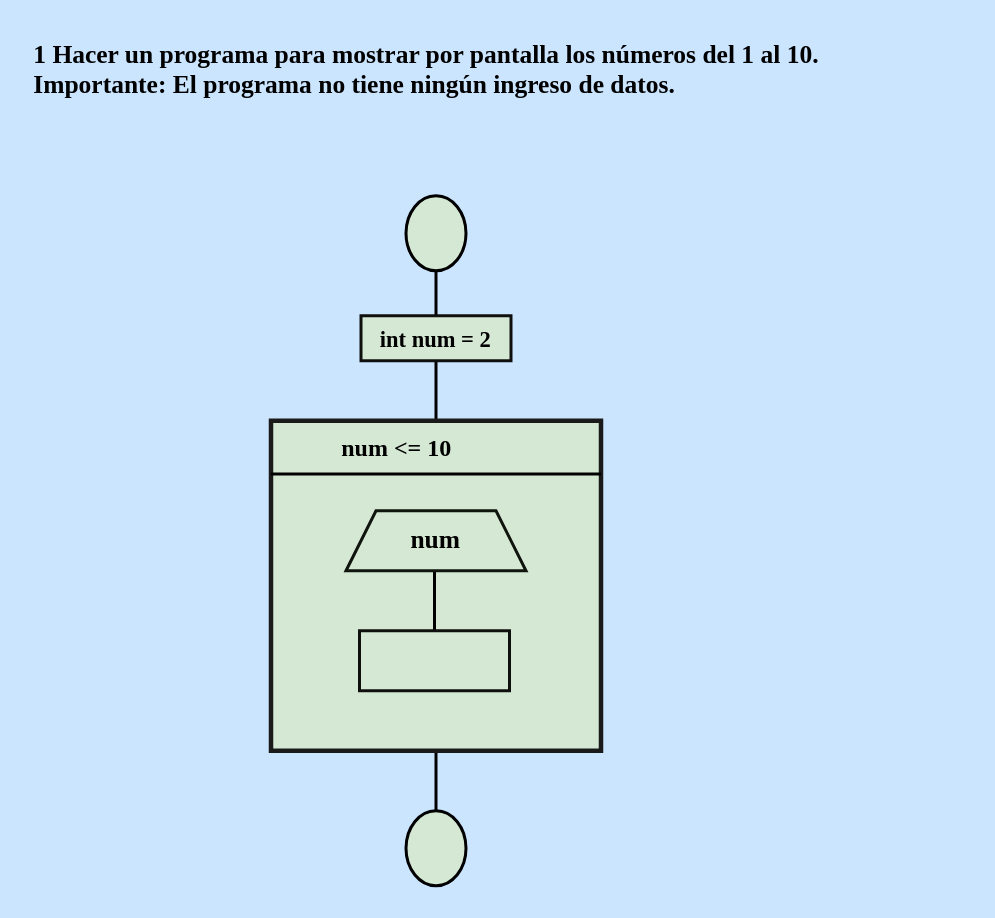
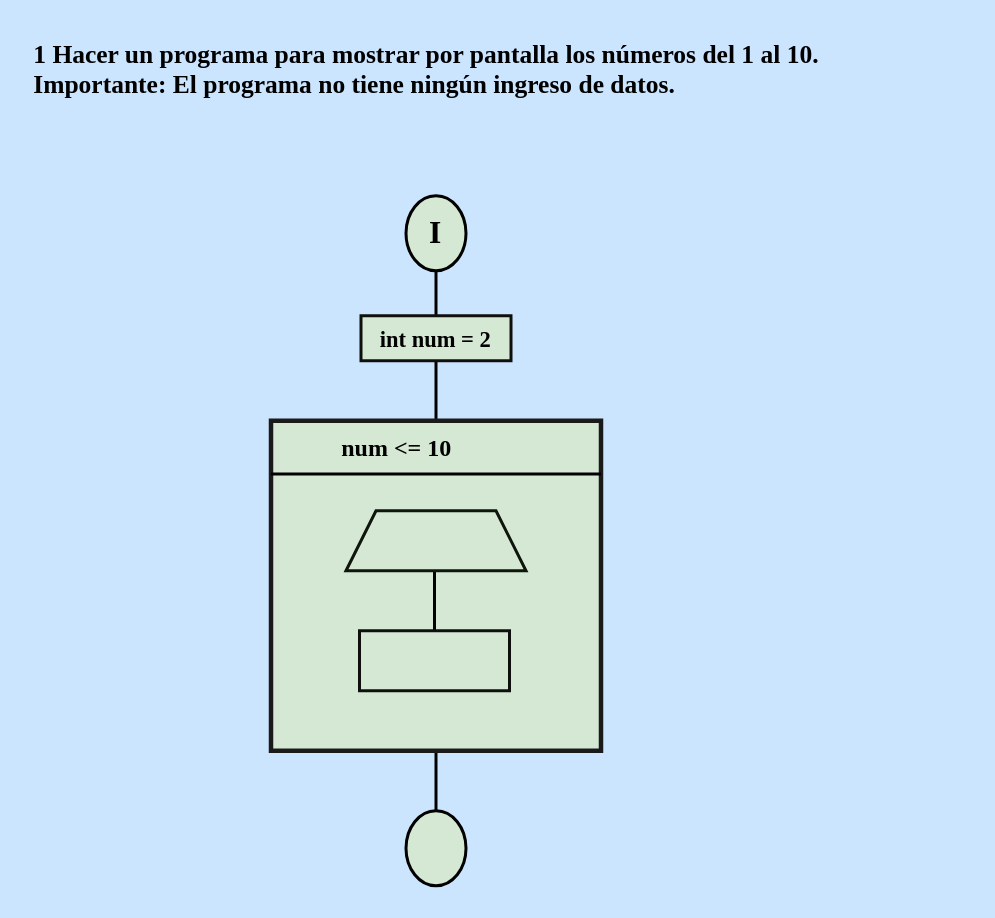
none -> (436, 233)
(436, 541) -> none
